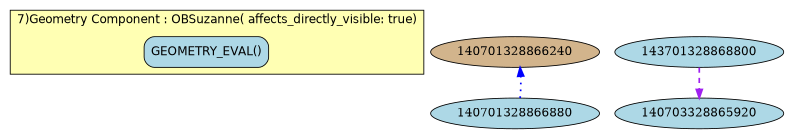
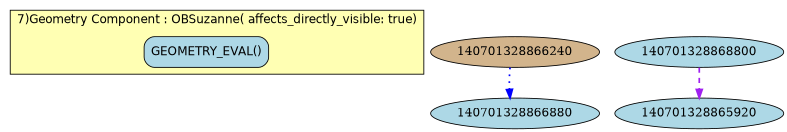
(699, 52) -> (699, 52)
(521, 87) -> (509, 79)
(699, 113) -> (699, 113)
